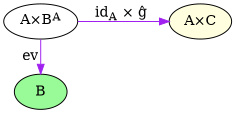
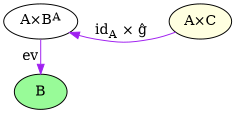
(119, 21) -> (128, 42)
